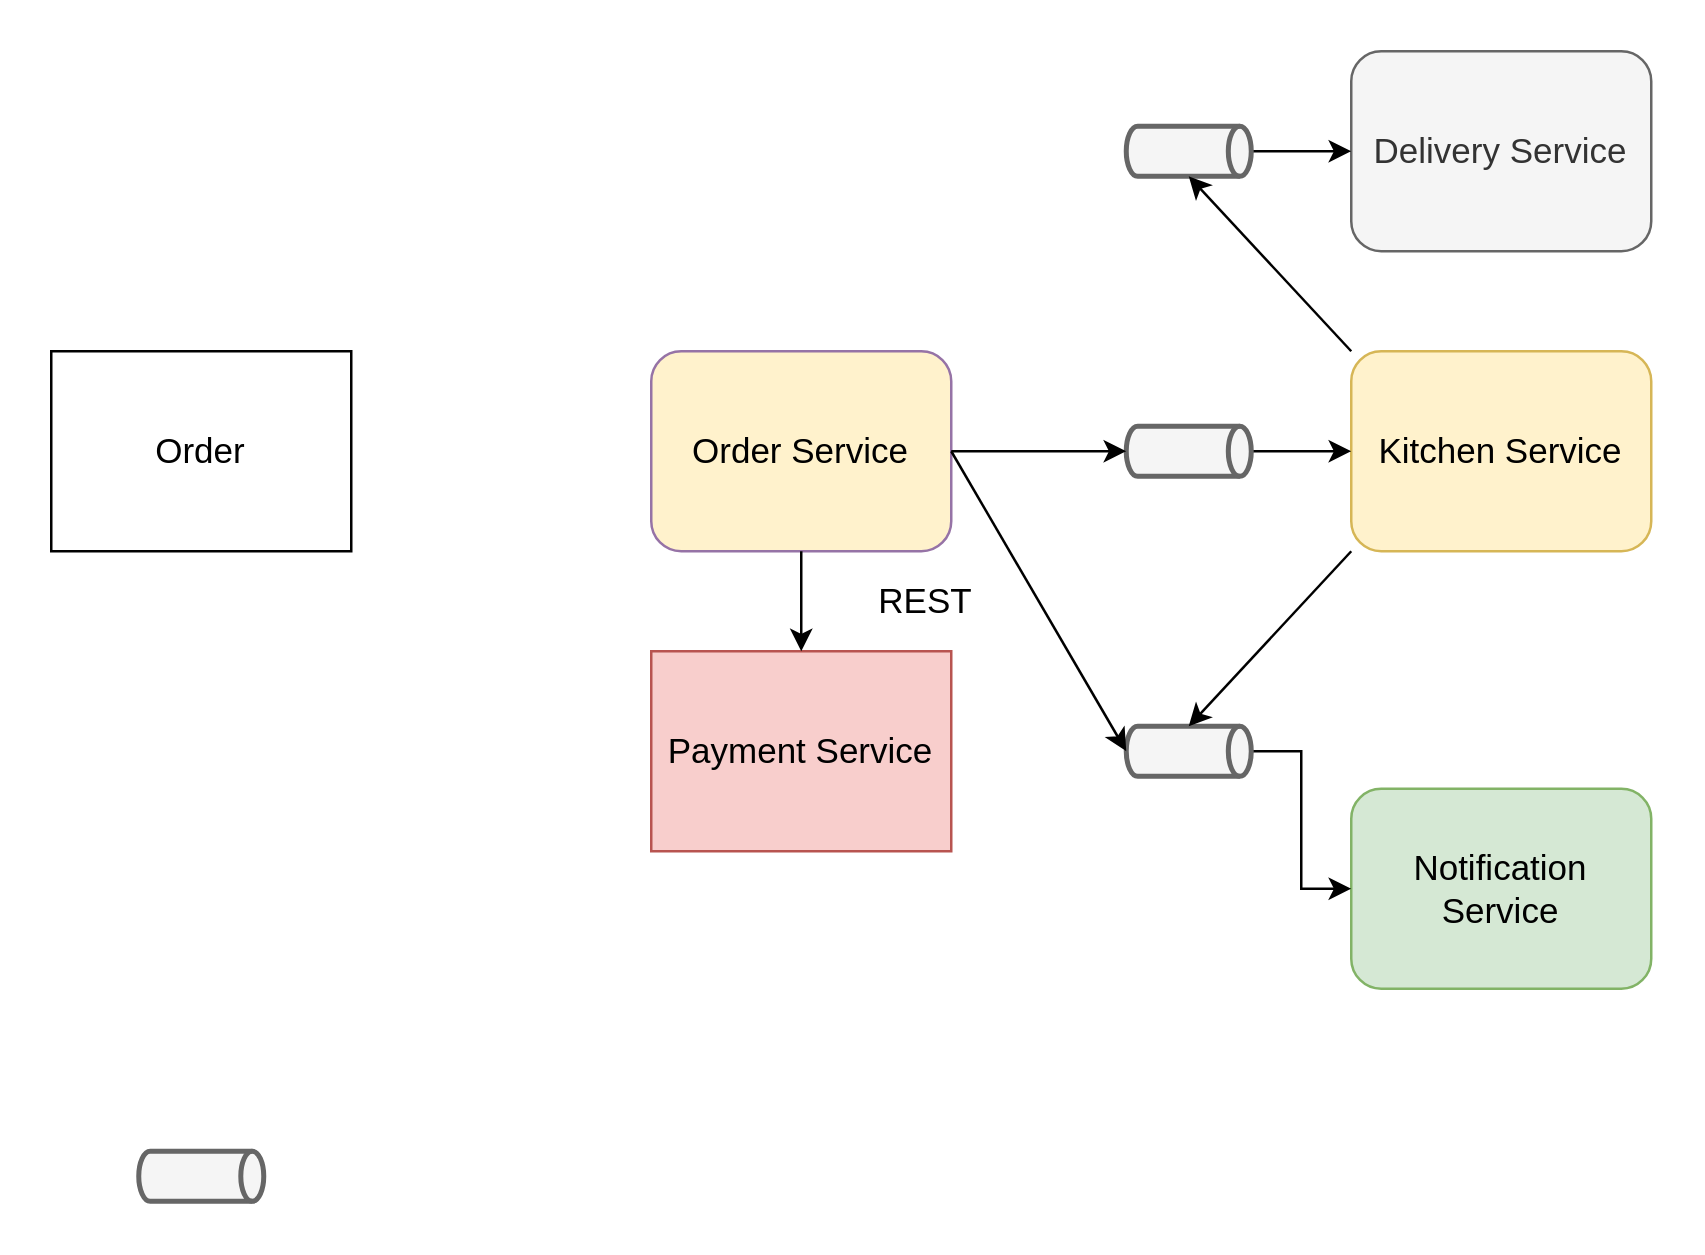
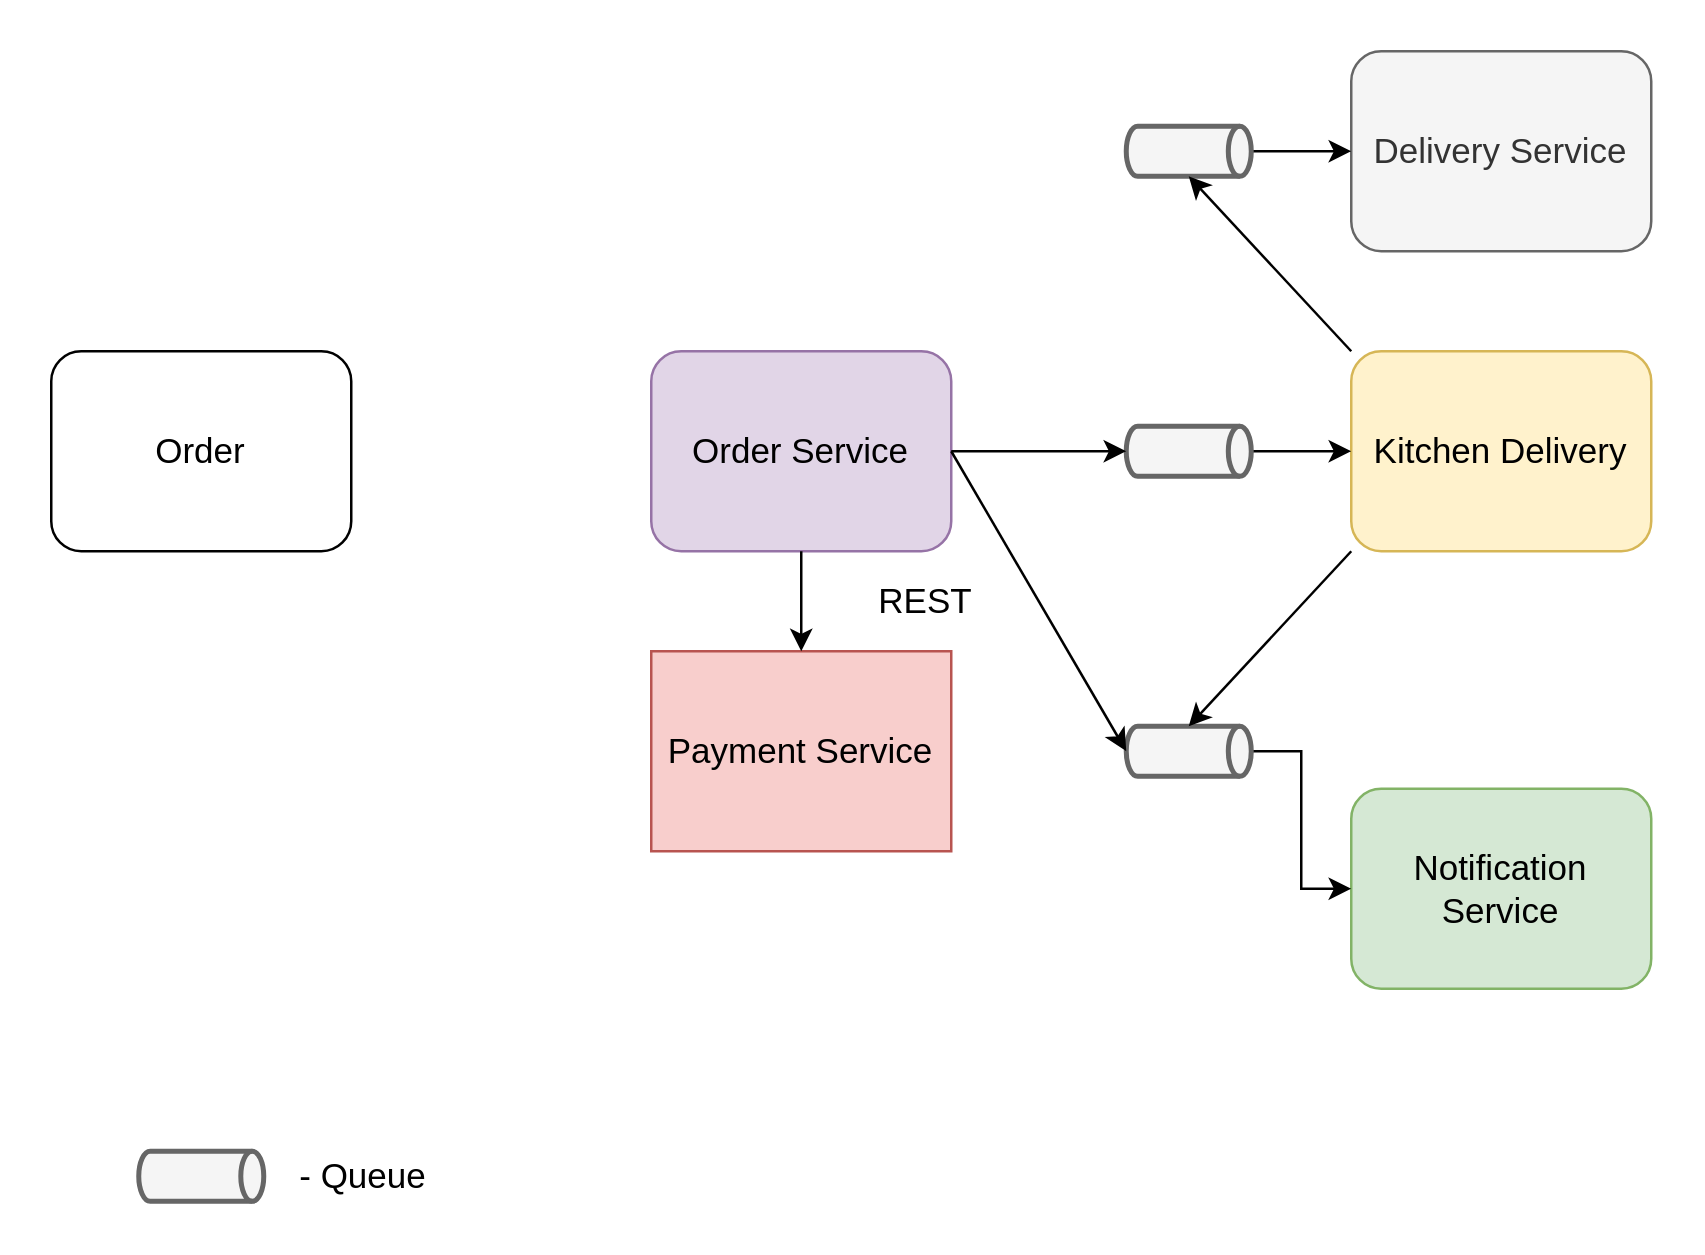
(201, 451) -> (201, 451)
(801, 451) -> (801, 451)
(1501, 451) -> (1501, 451)
none -> (364, 1176)
